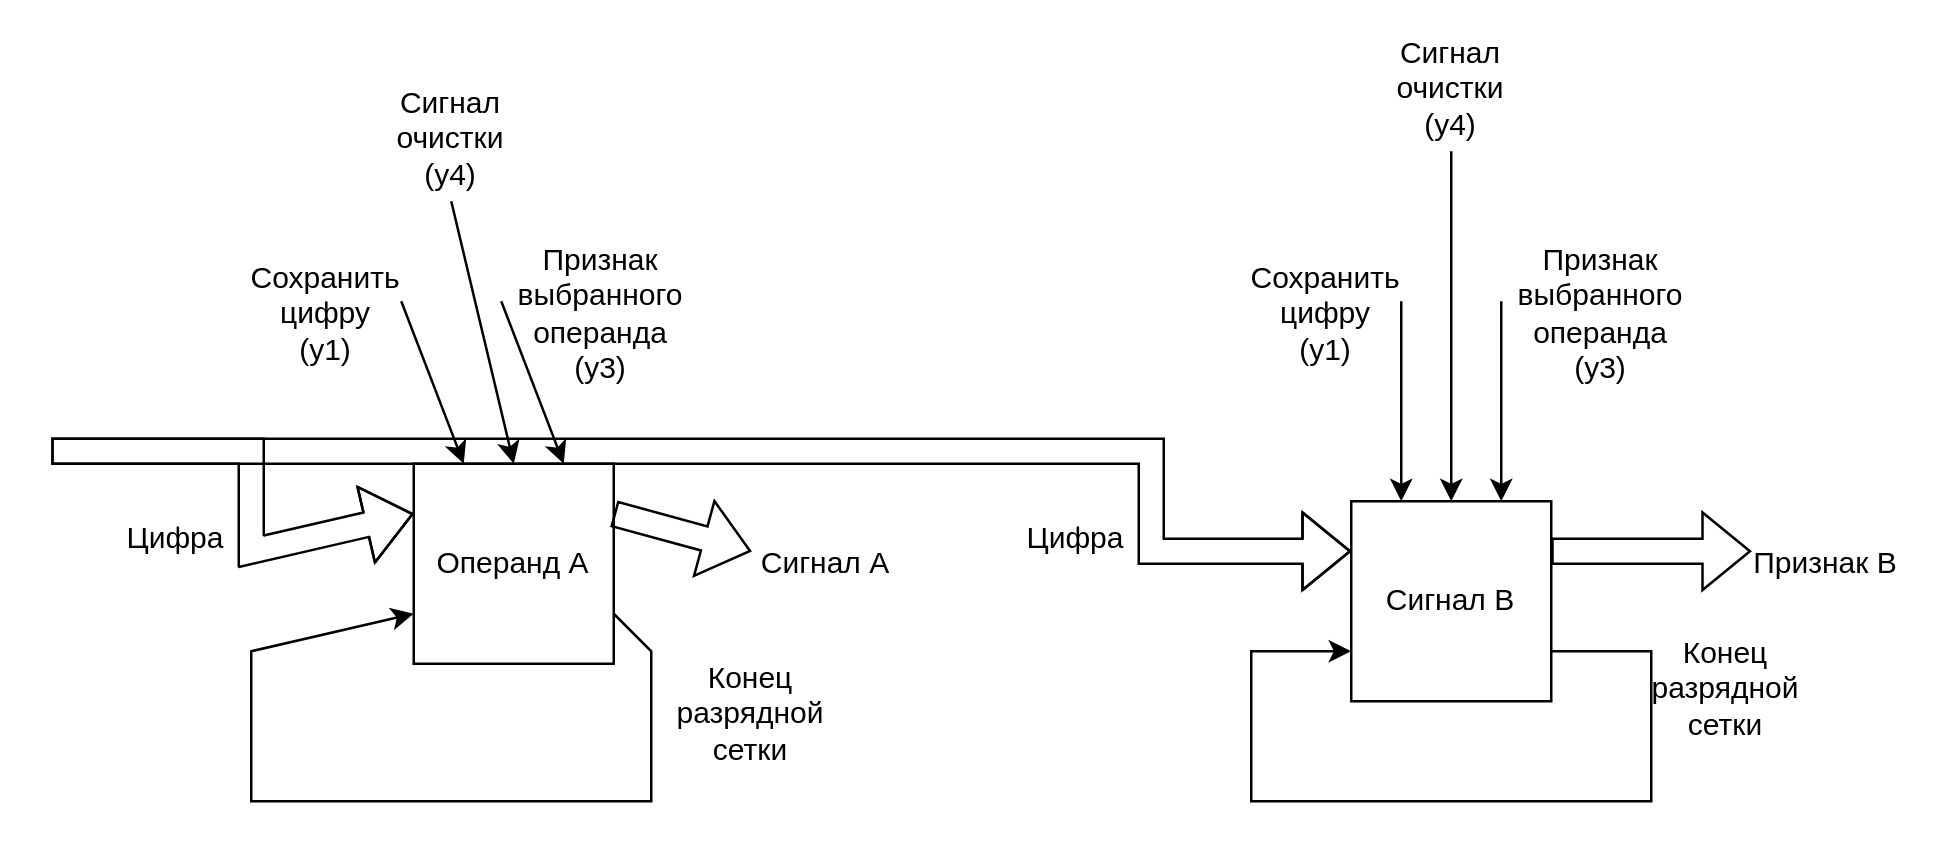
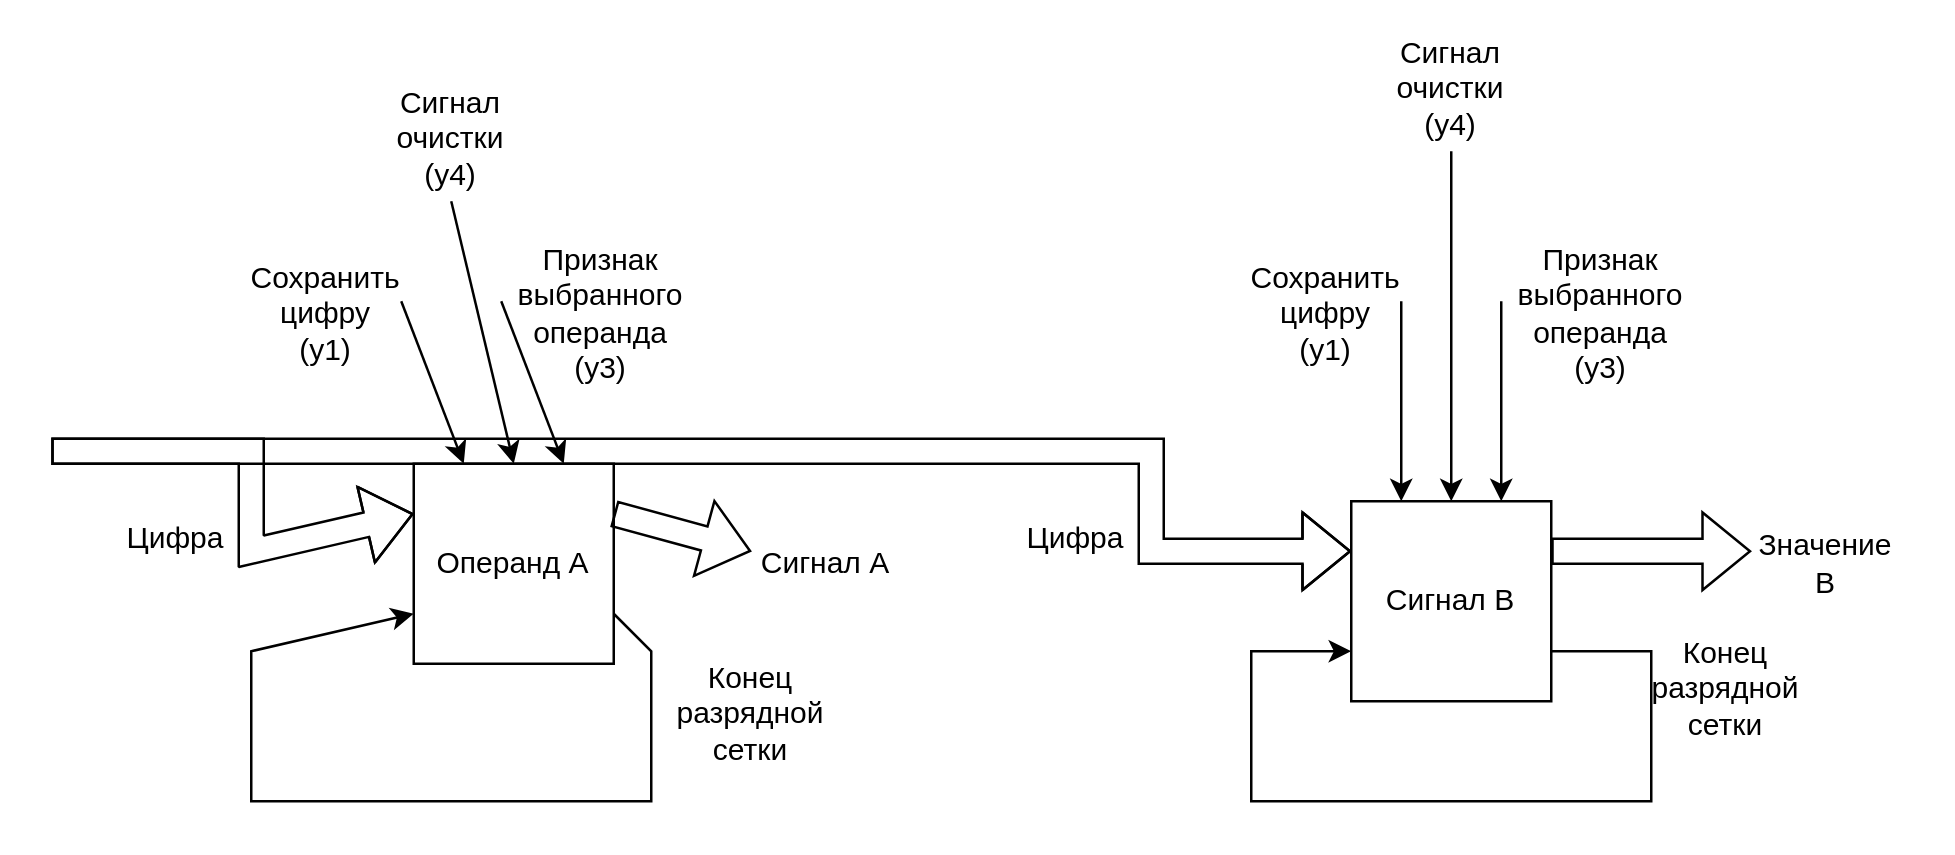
(1826, 564) -> (1826, 564)
